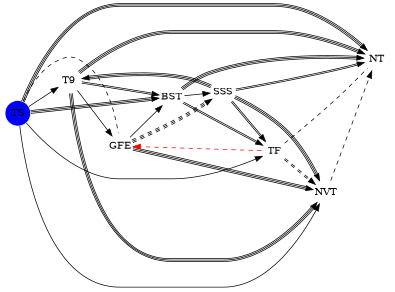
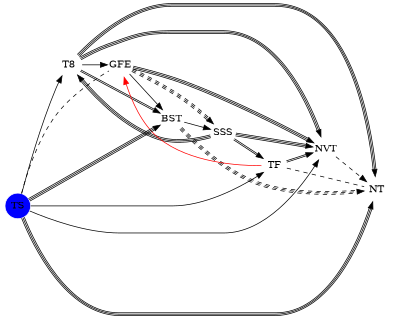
(267, 61) -> (260, 184)
(297, 78) -> none
(69, 81) -> (69, 65)
(220, 122) -> none
(201, 149) -> (178, 150)
(297, 169) -> (296, 158)
